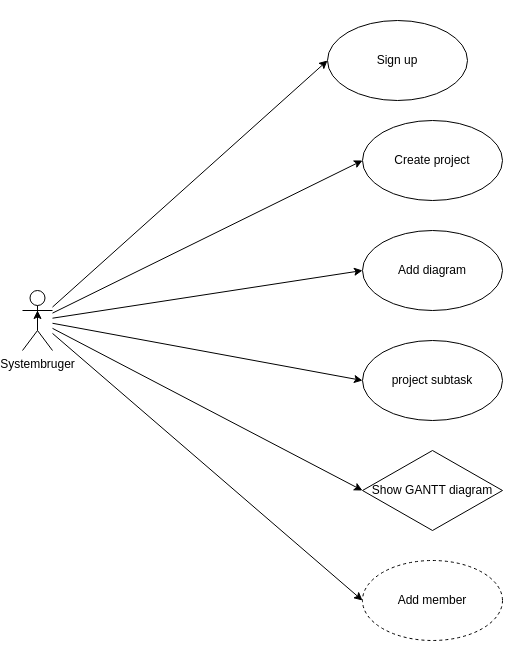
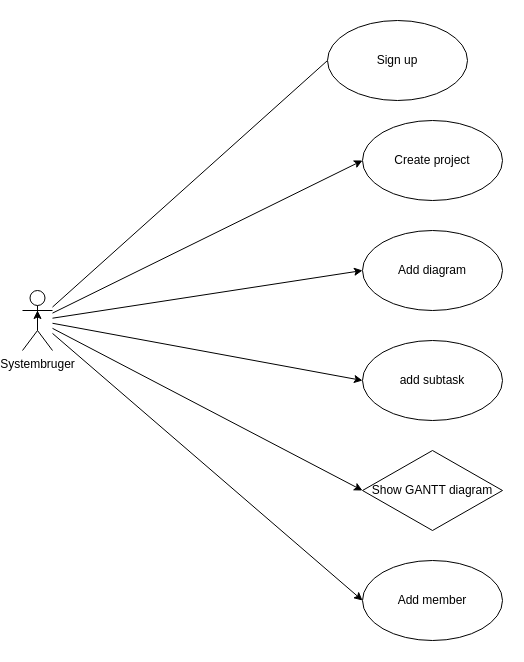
(321, 66) -> (324, 64)
(433, 381) -> (433, 381)
(433, 601) -> (433, 601)
